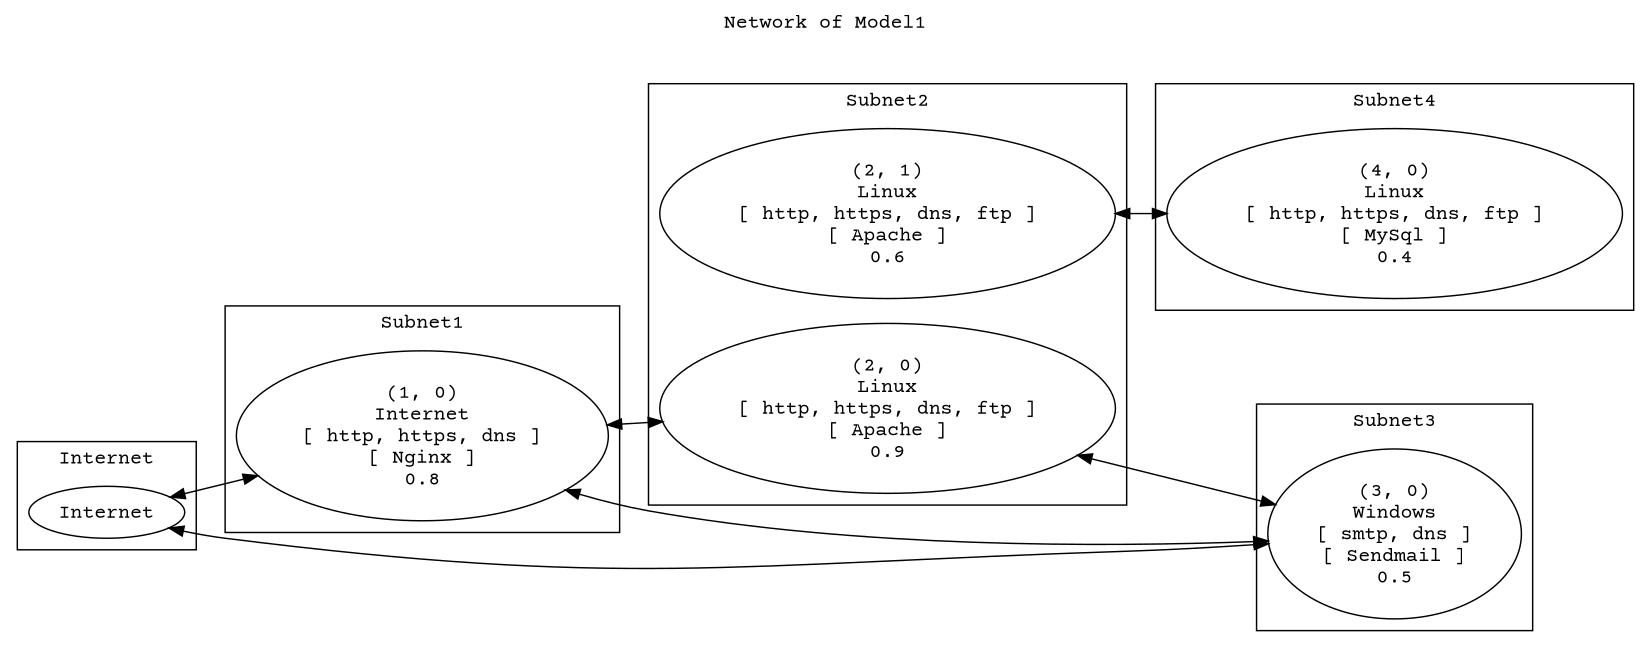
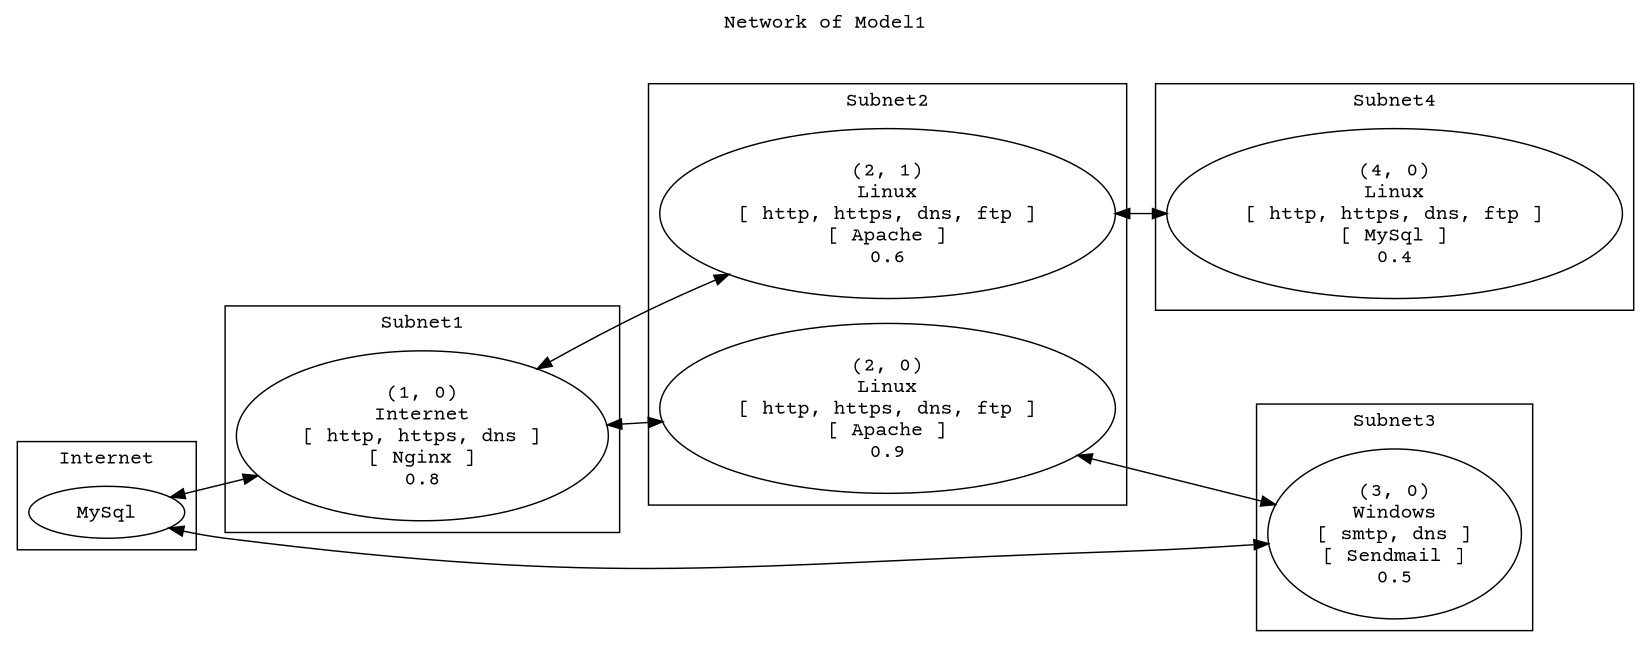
(107, 512) -> (107, 512)
(915, 539) -> (632, 318)
